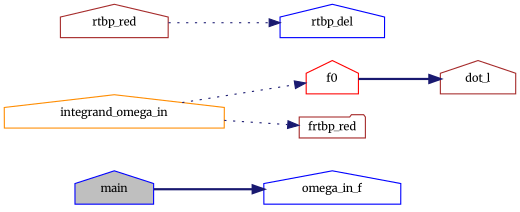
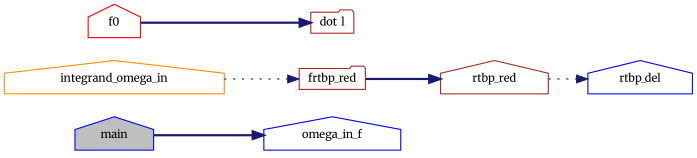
none -> (397, 79)
(478, 79) -> (332, 23)
(238, 94) -> none
